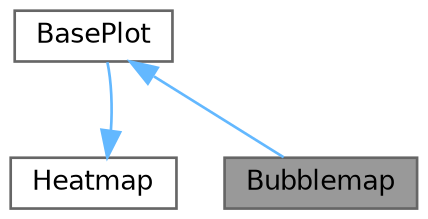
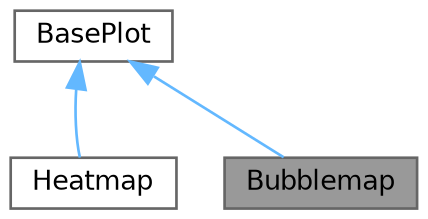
(111, 96) -> (76, 123)
